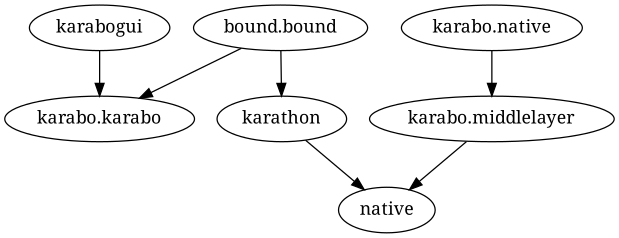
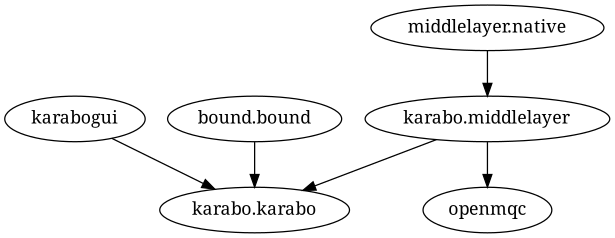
(492, 28) -> (487, 28)
(282, 119) -> none
none -> (376, 163)
(387, 210) -> (487, 210)
